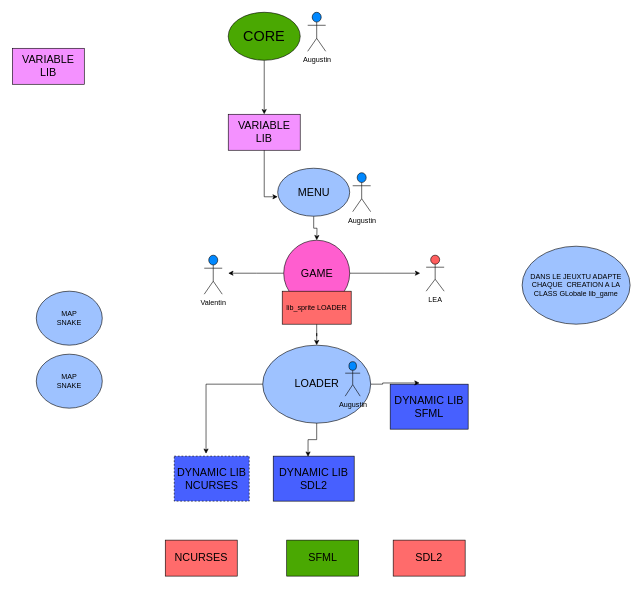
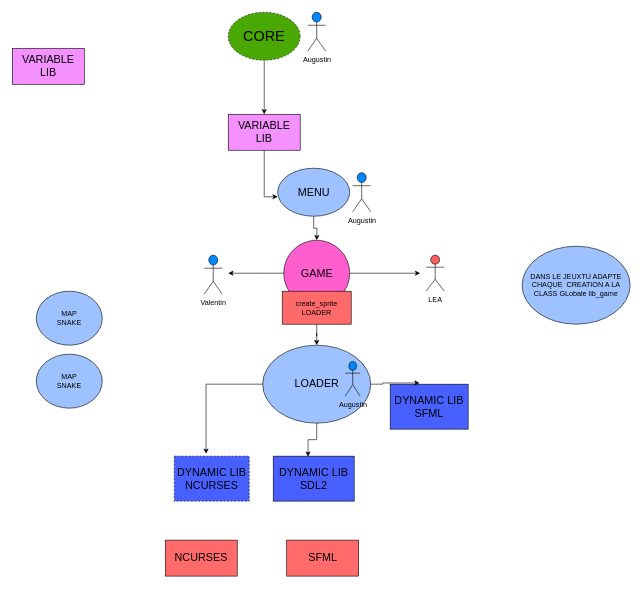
(264, 36) -> (264, 36)
(317, 308) -> (317, 308)
(323, 558) -> (323, 558)
(429, 558) -> none
